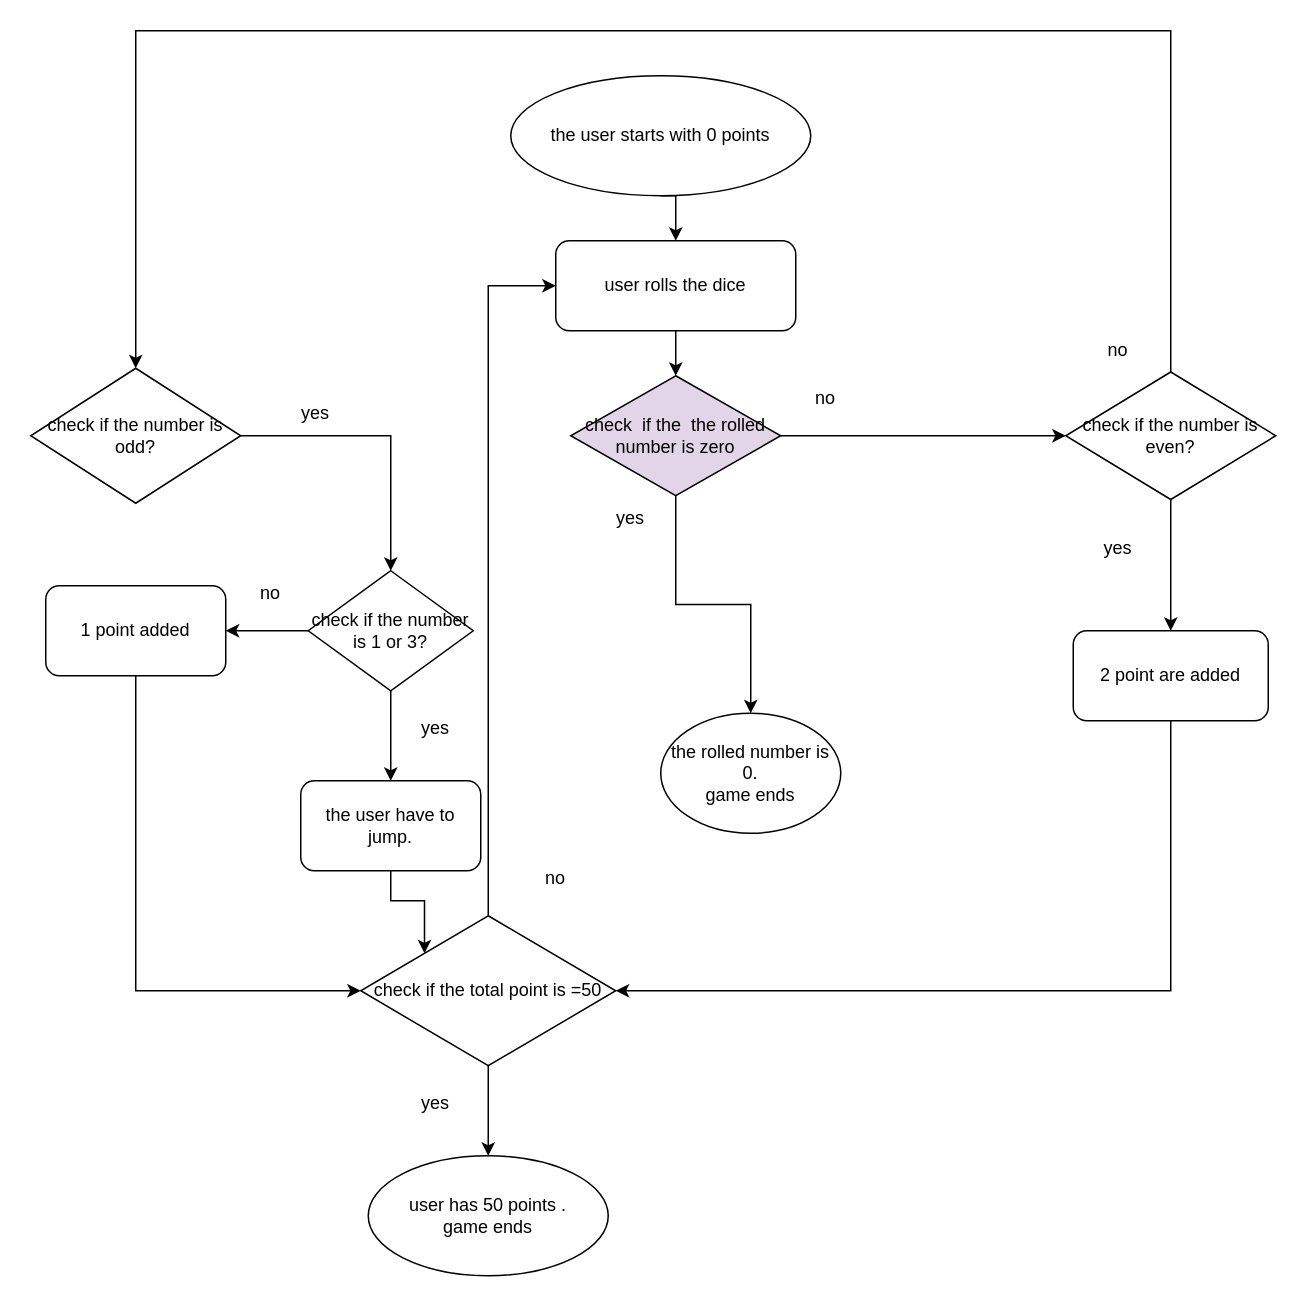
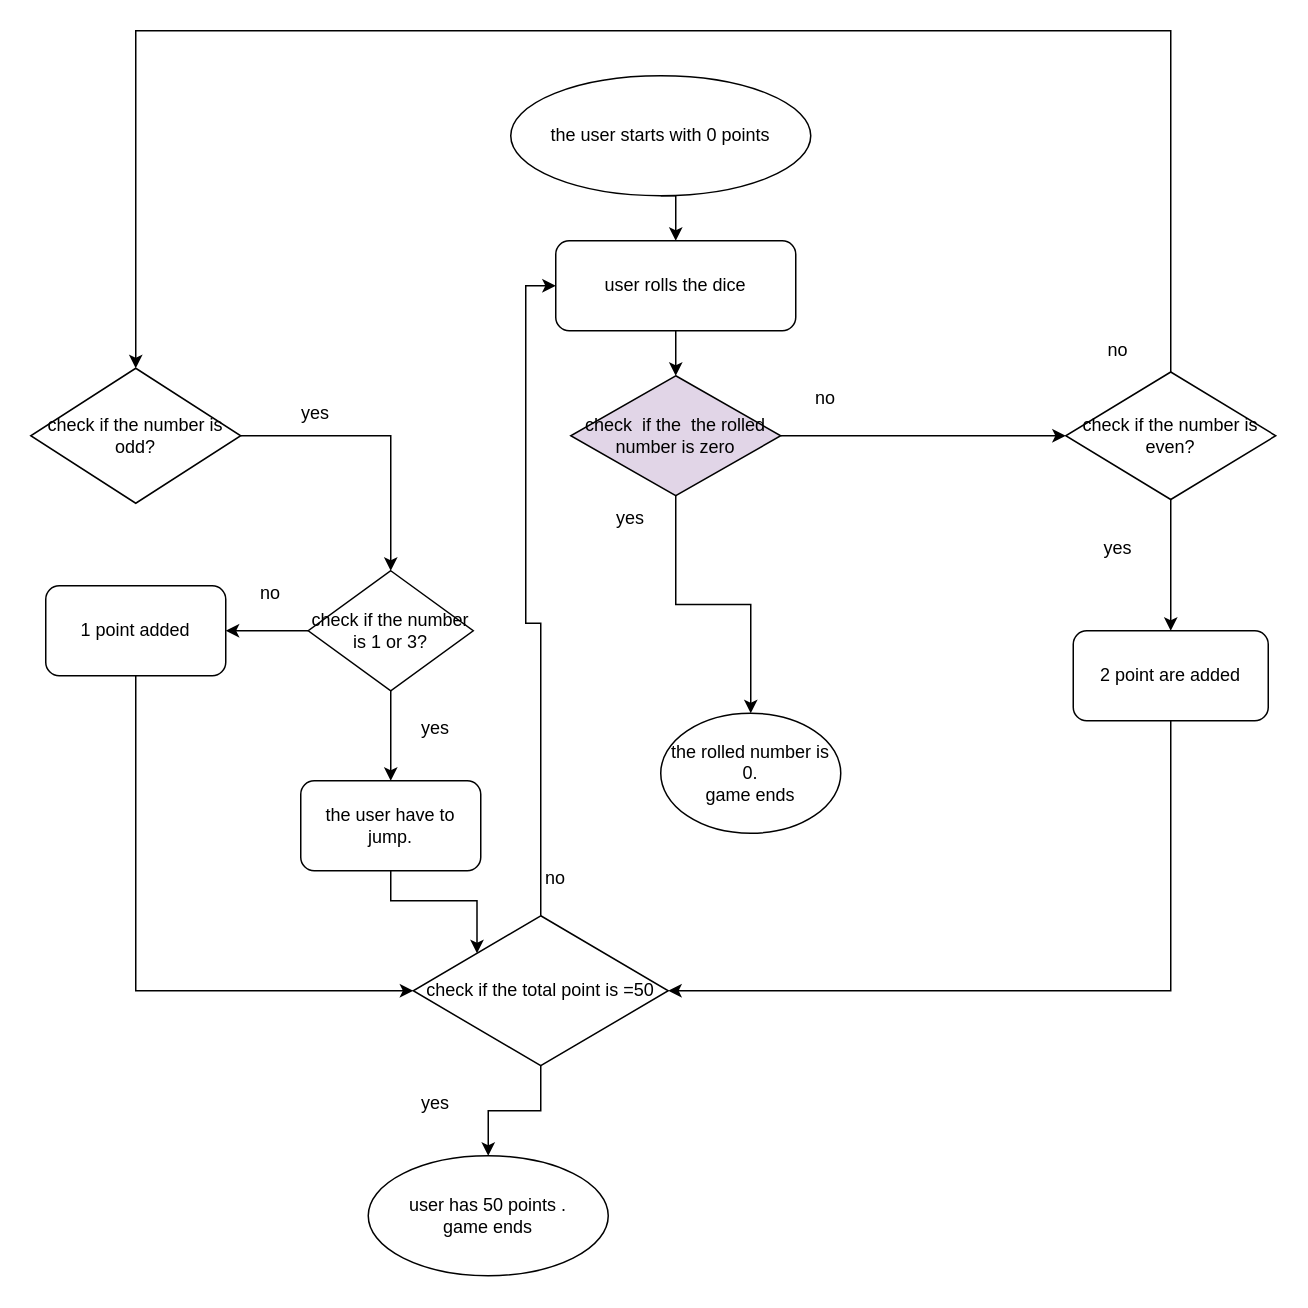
(488, 991) -> (541, 991)
